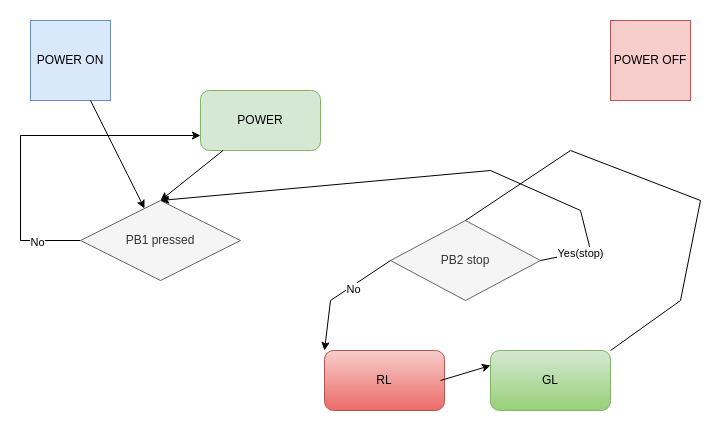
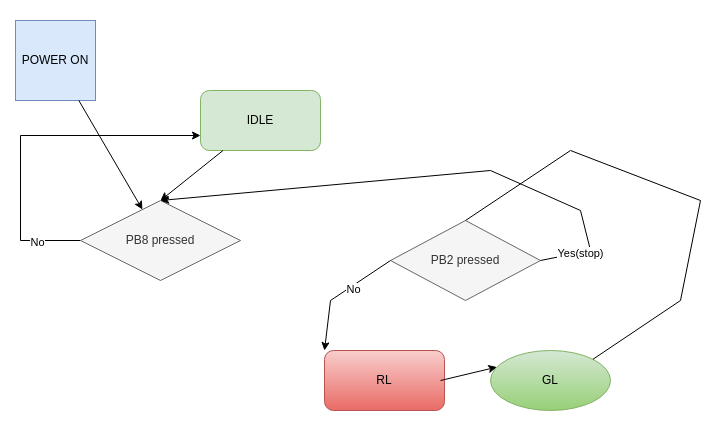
(71, 61) -> (56, 61)
(651, 61) -> none
(261, 121) -> (261, 121)
(161, 241) -> (161, 241)
(466, 261) -> (466, 261)
(551, 381) -> (551, 381)
